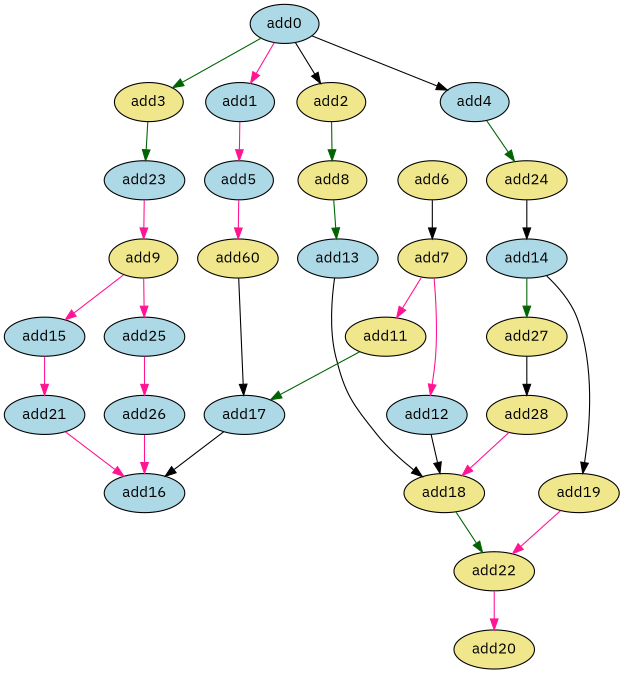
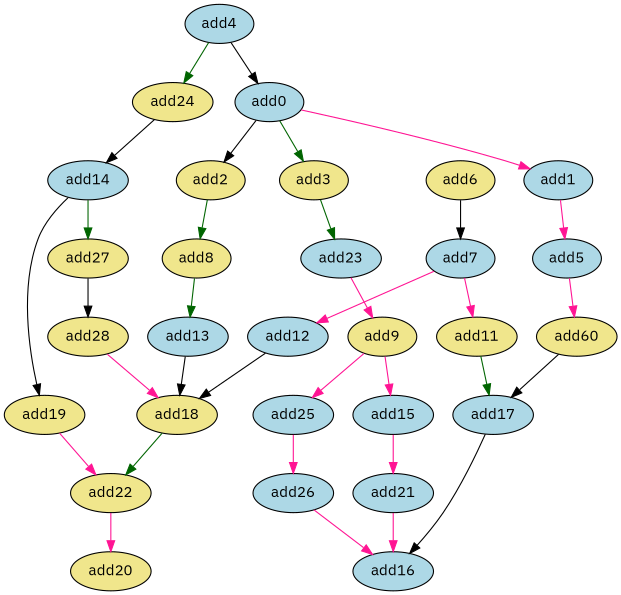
(375, 61) -> (241, 58)
(432, 258) -> (461, 258)
